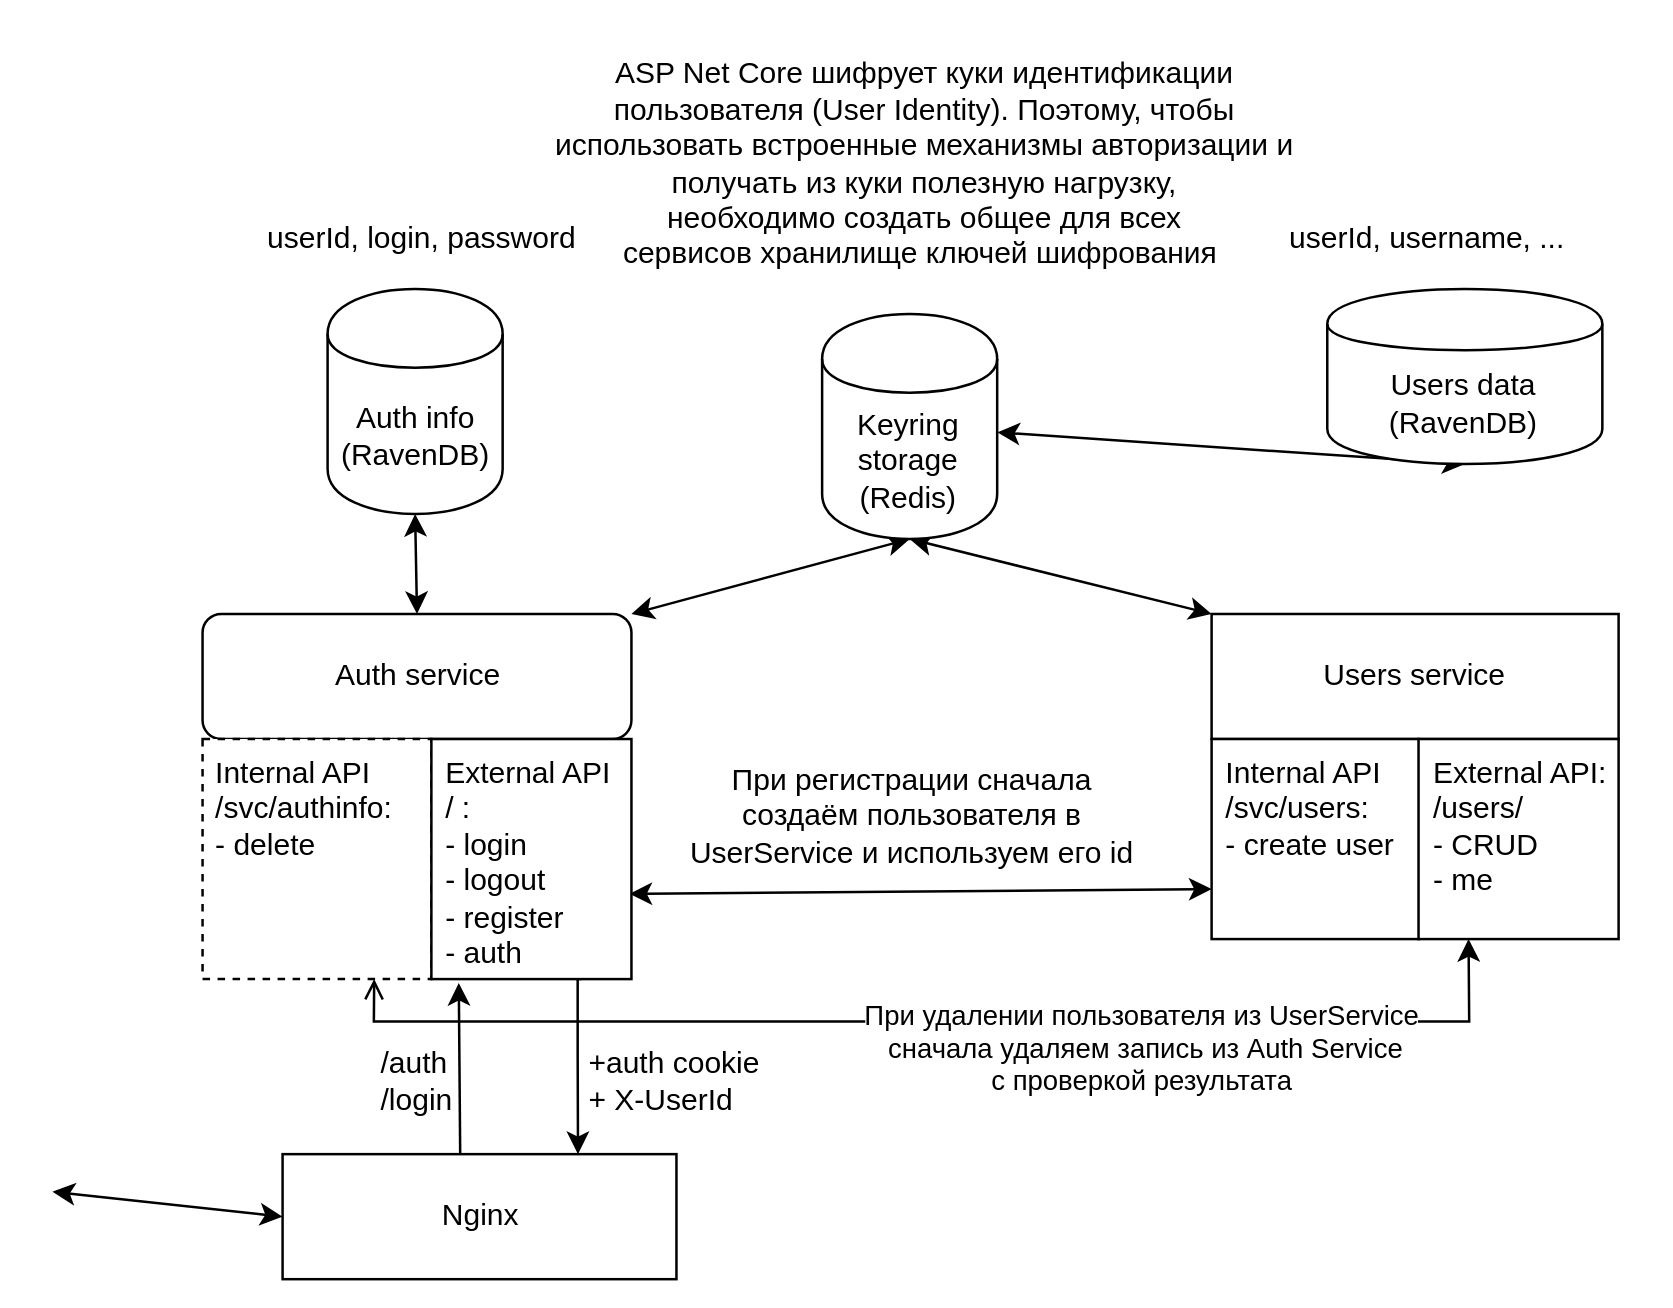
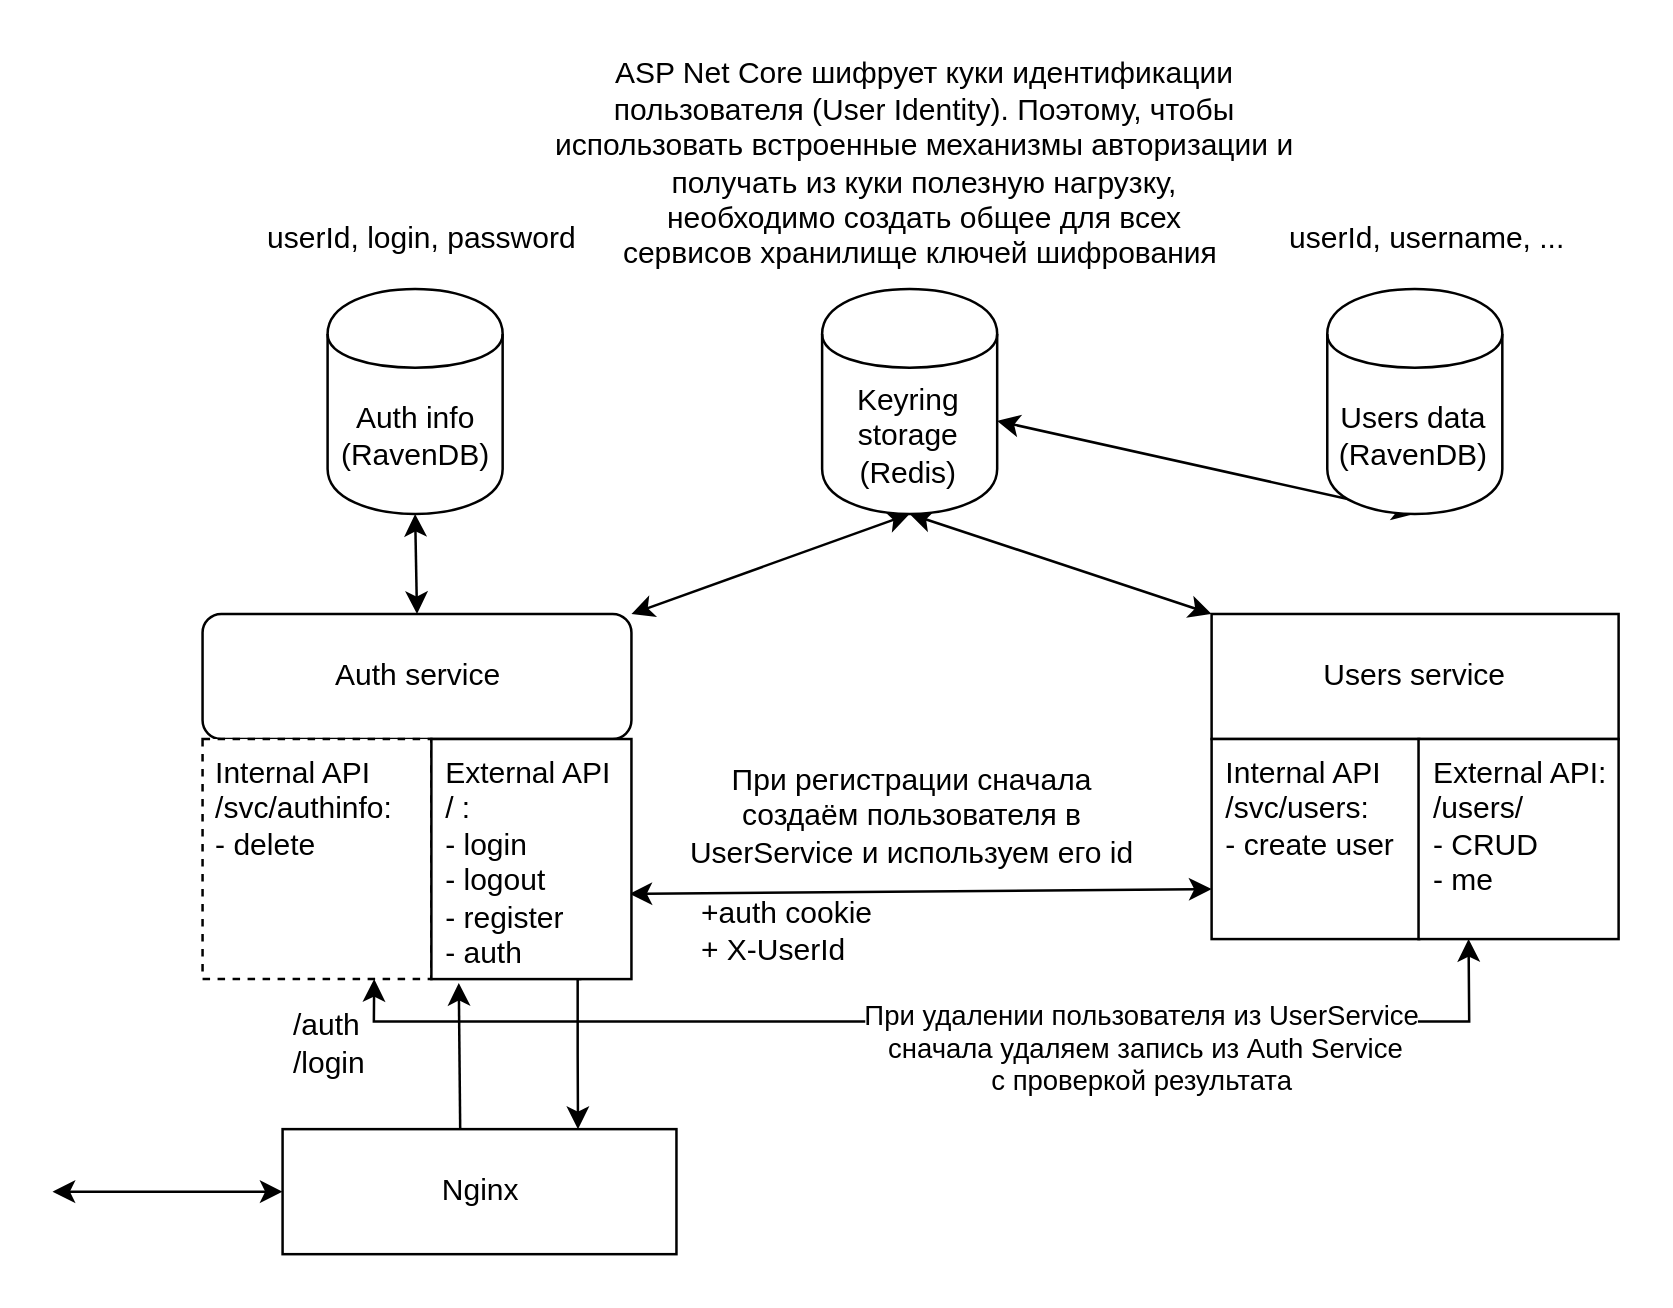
(1464, 376) -> (1414, 401)
(909, 426) -> (909, 401)
(374, 993) -> (374, 997)
(417, 1081) -> (329, 1044)
(674, 1081) -> (786, 931)
(479, 1216) -> (479, 1191)
